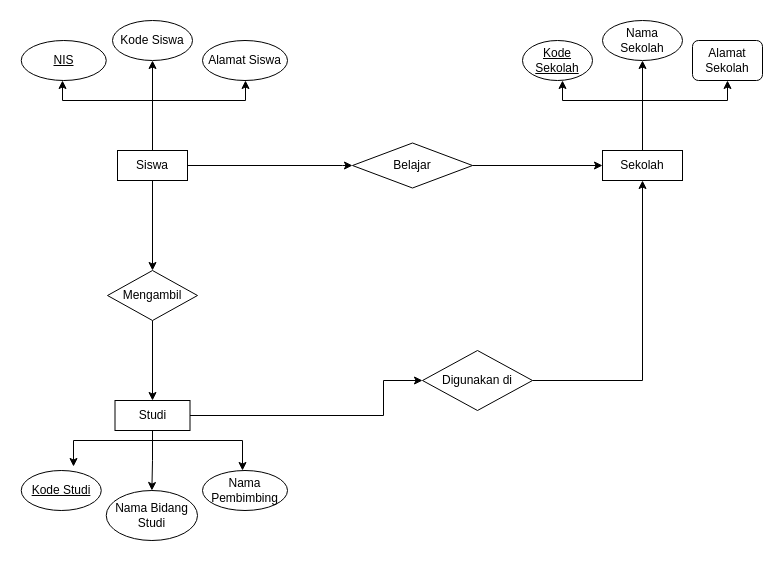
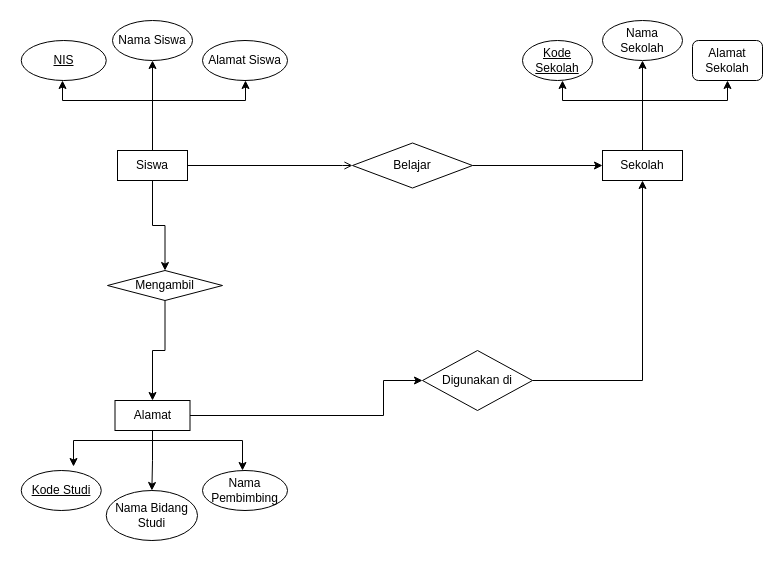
(153, 41) -> (153, 41)
(344, 166) -> (345, 166)
(153, 296) -> (165, 286)
(153, 416) -> (153, 416)
